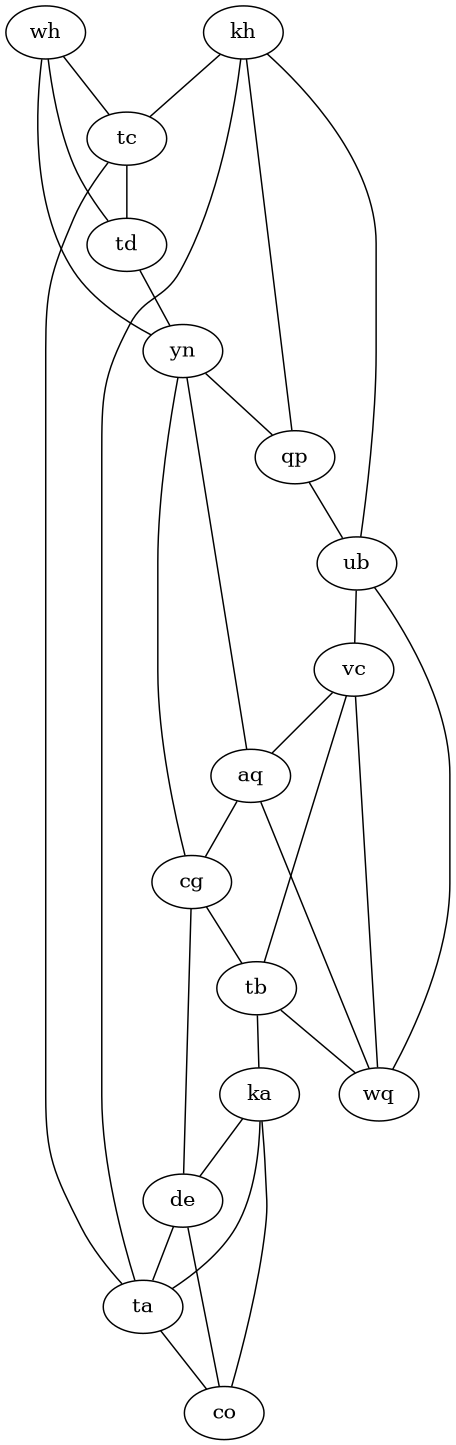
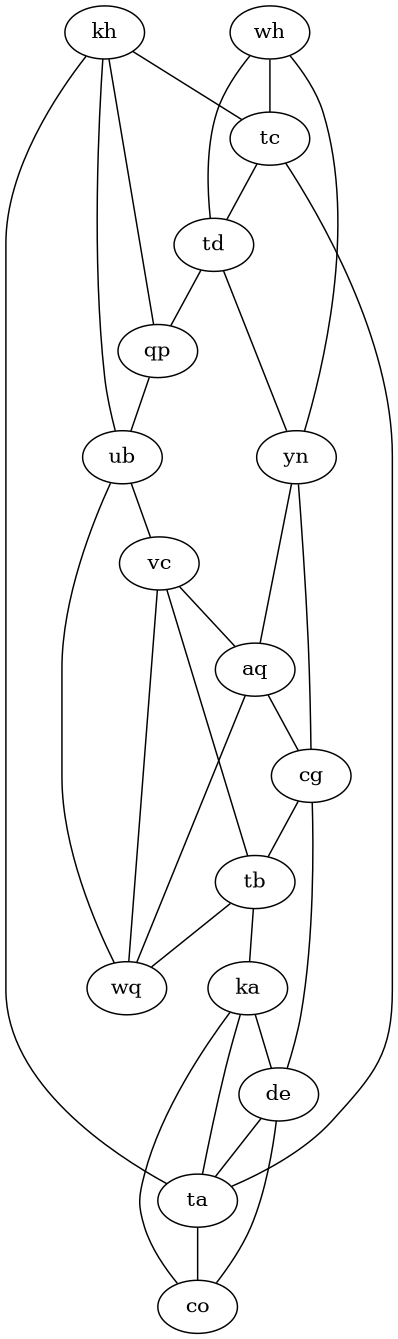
(239, 404) -> (186, 298)
